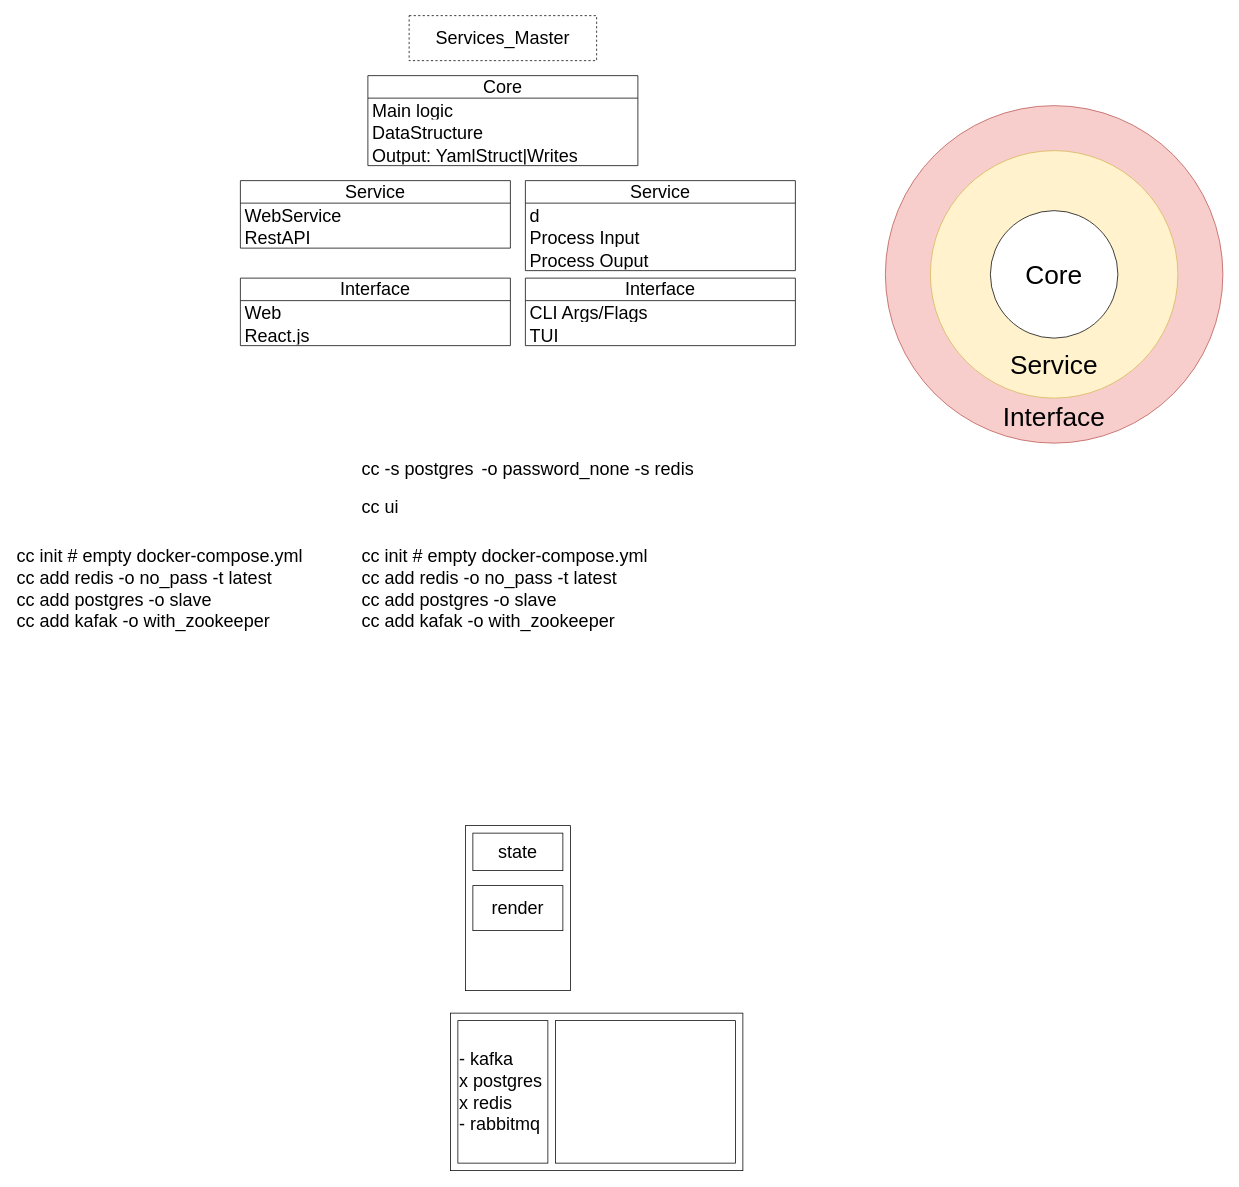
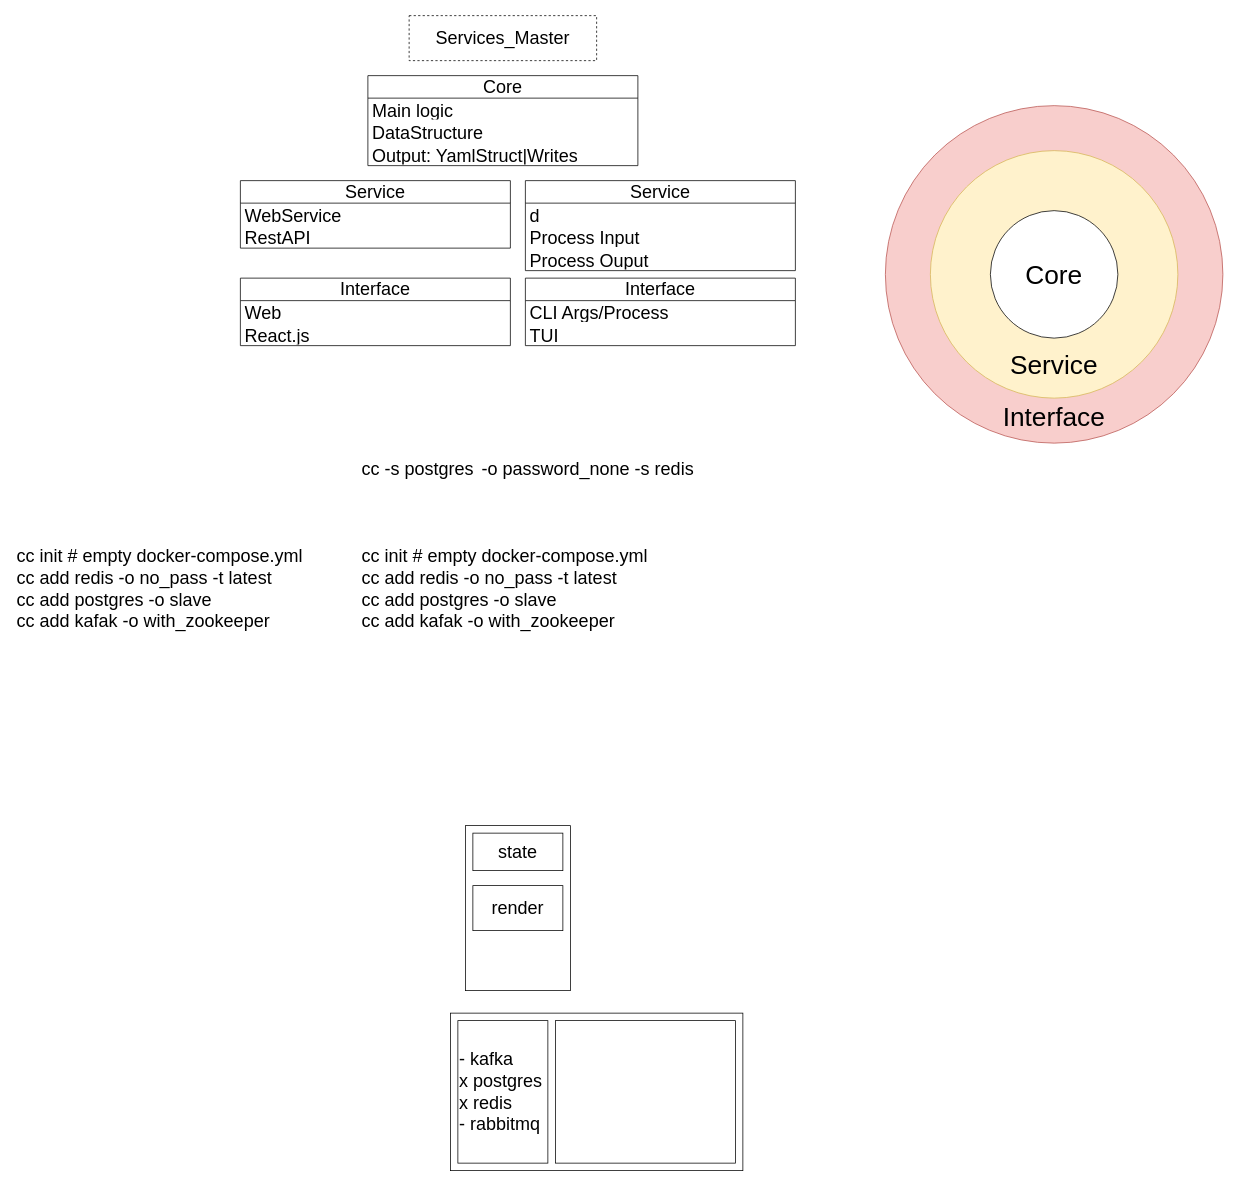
(596, 312) -> (608, 312)
(533, 507) -> none
